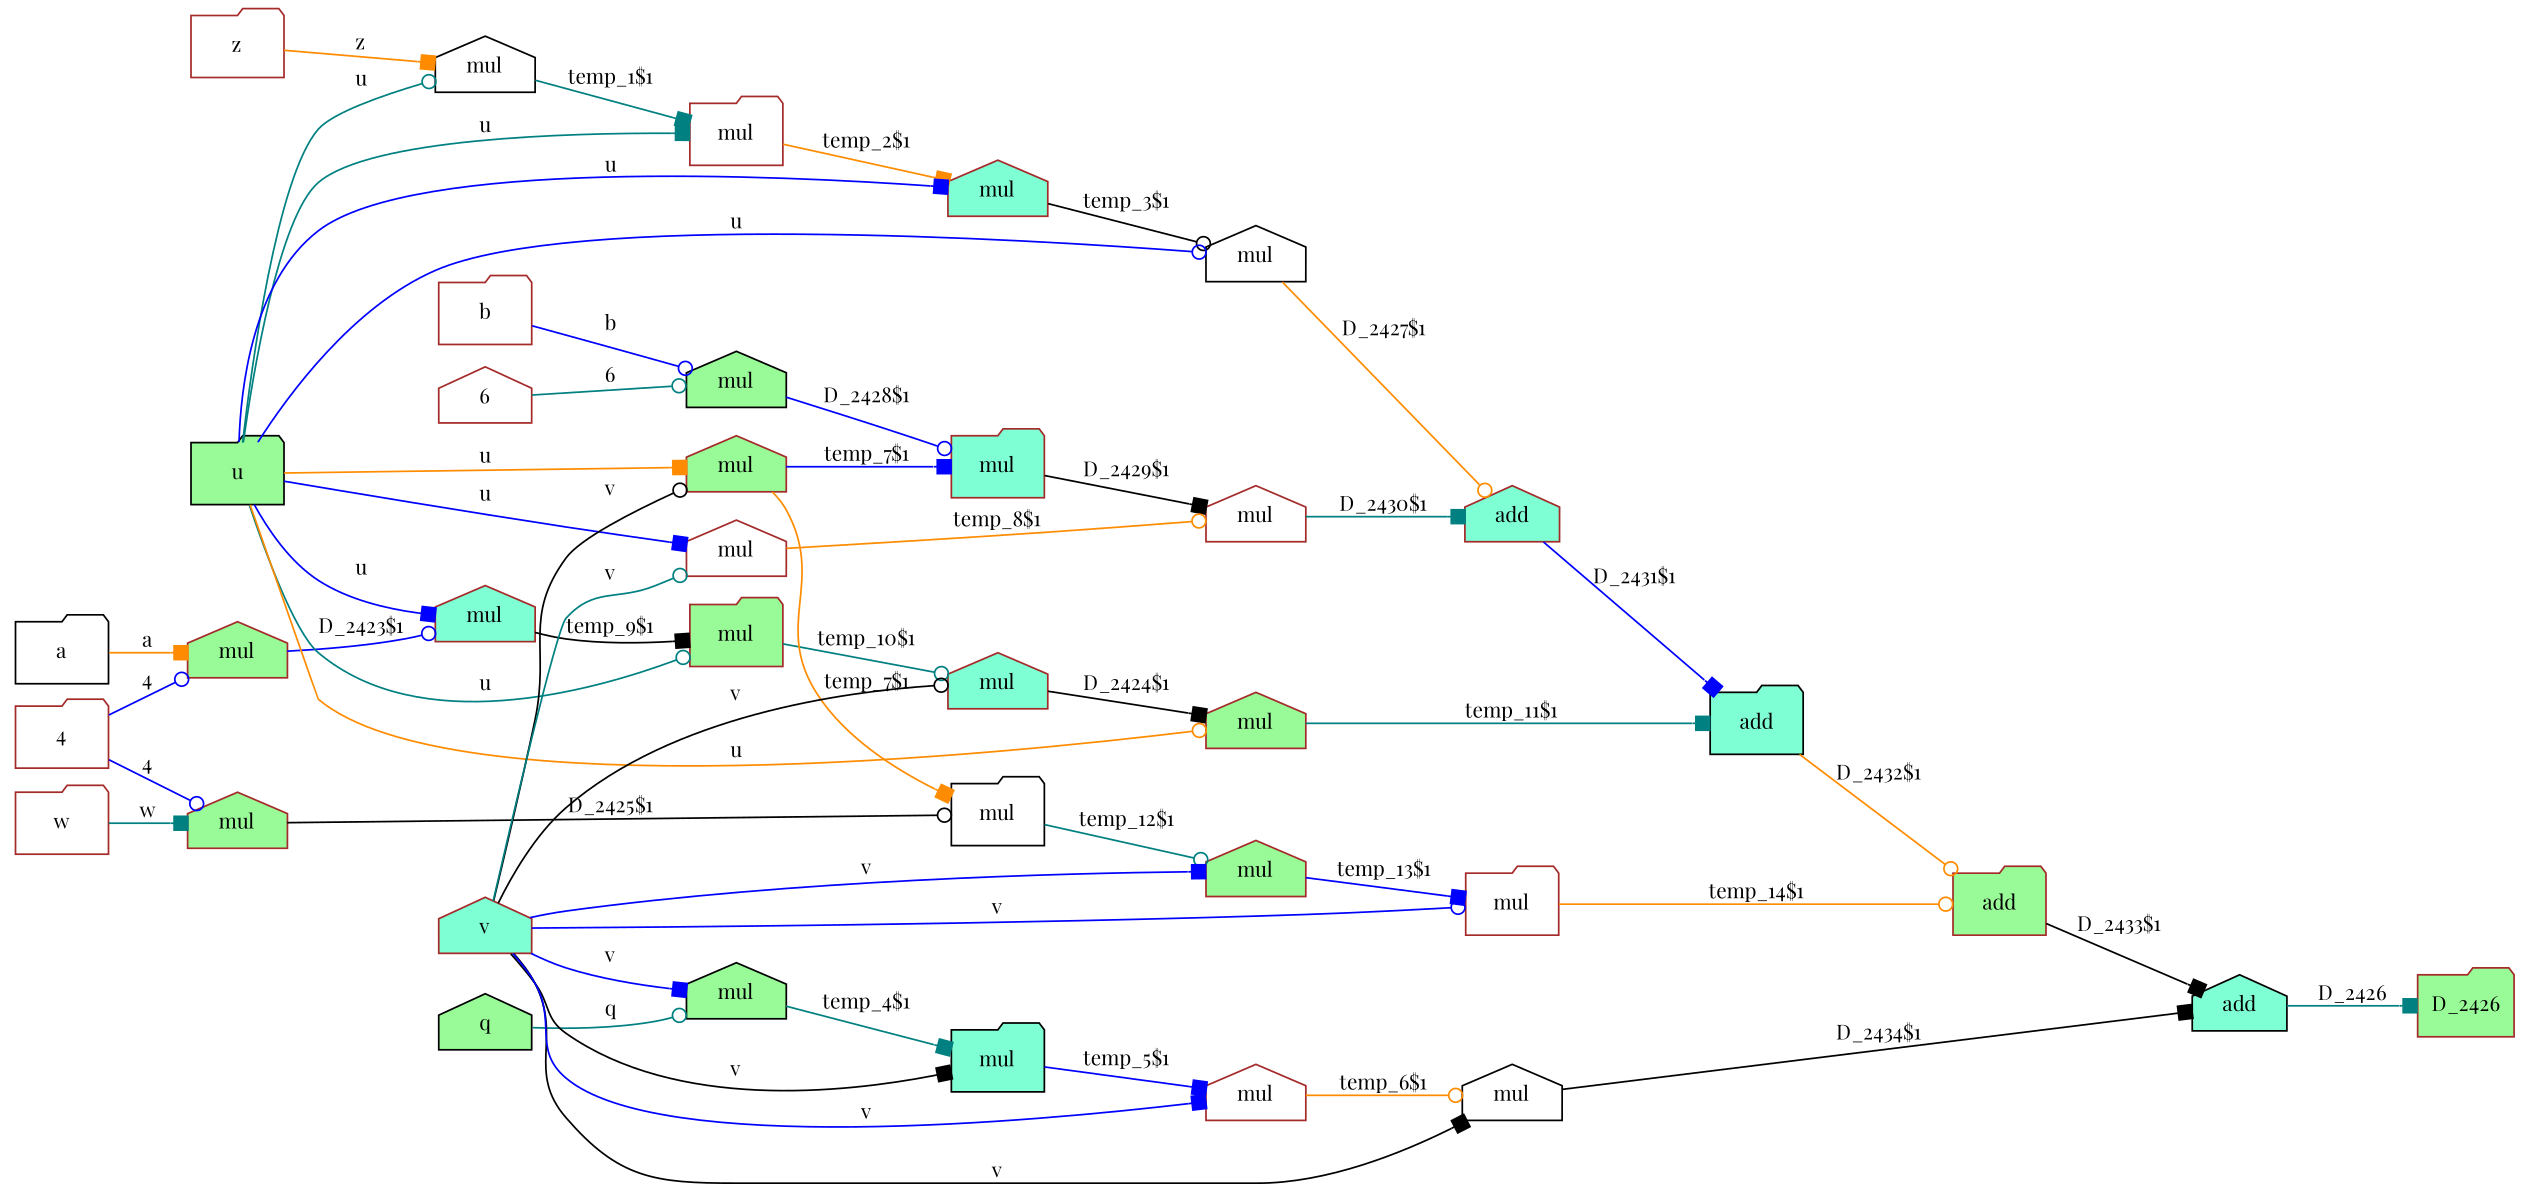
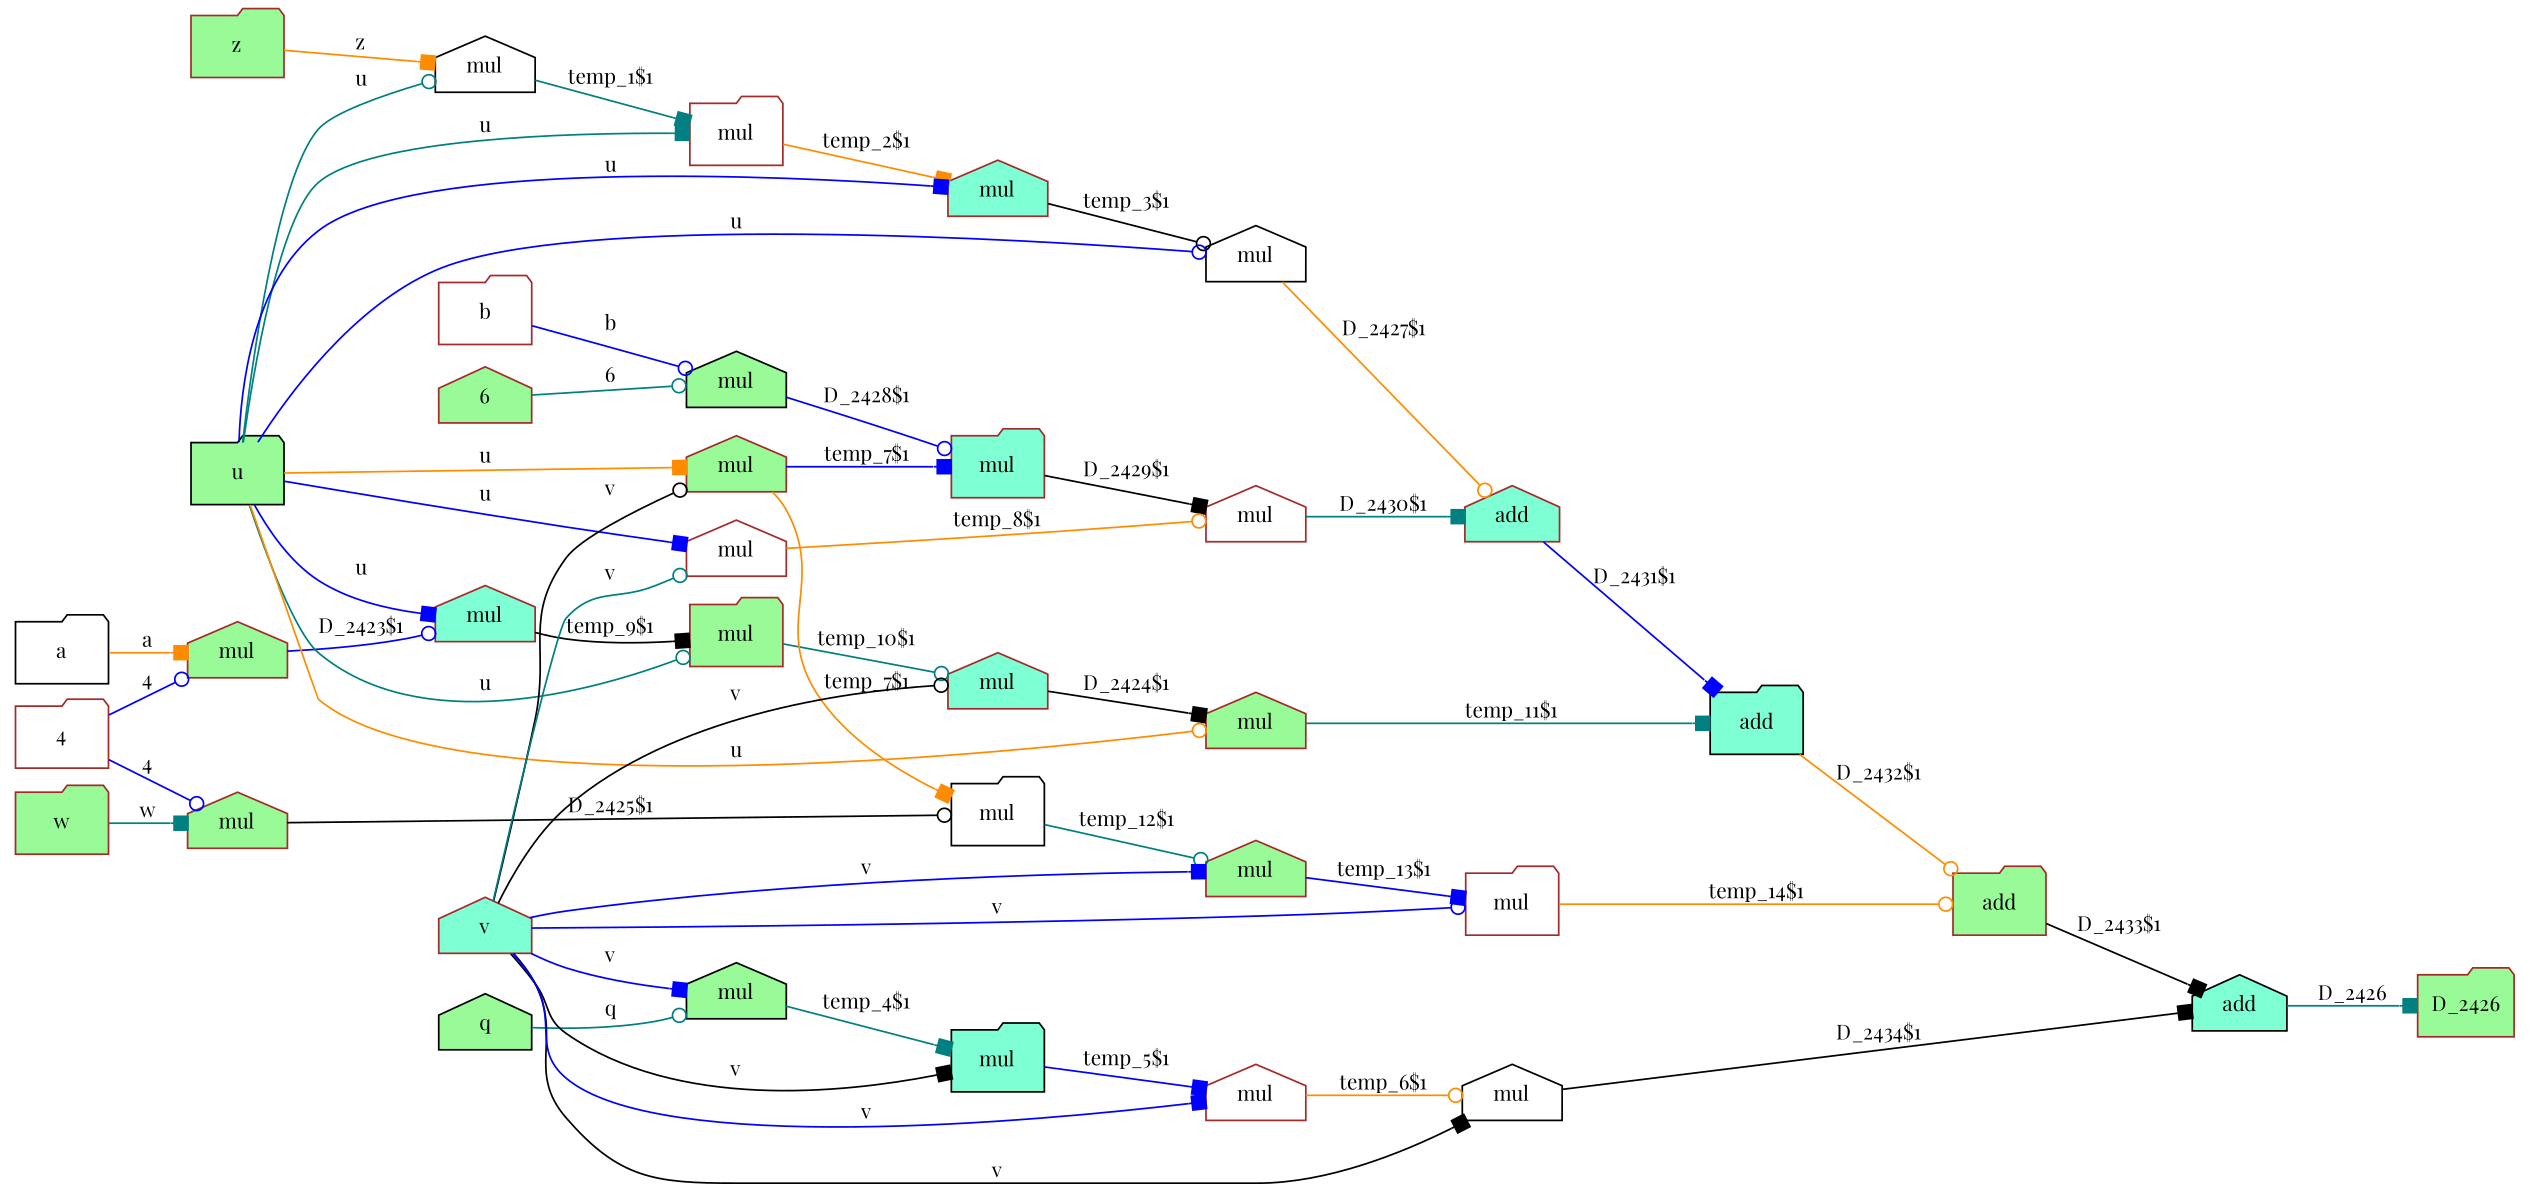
(238, 46) -> (238, 46)
(485, 398) -> (485, 398)
(62, 823) -> (62, 823)
